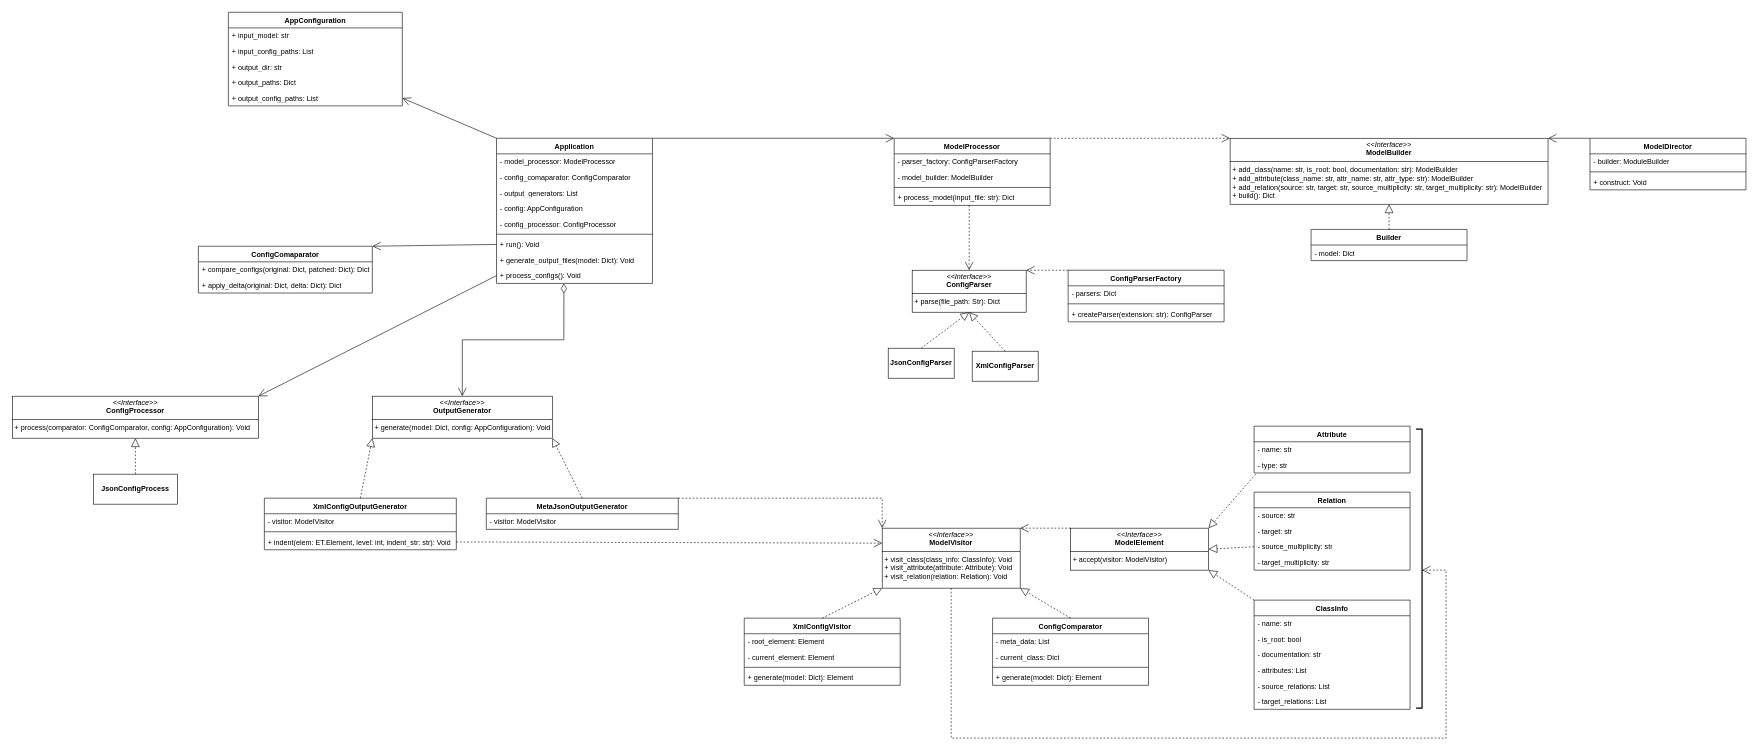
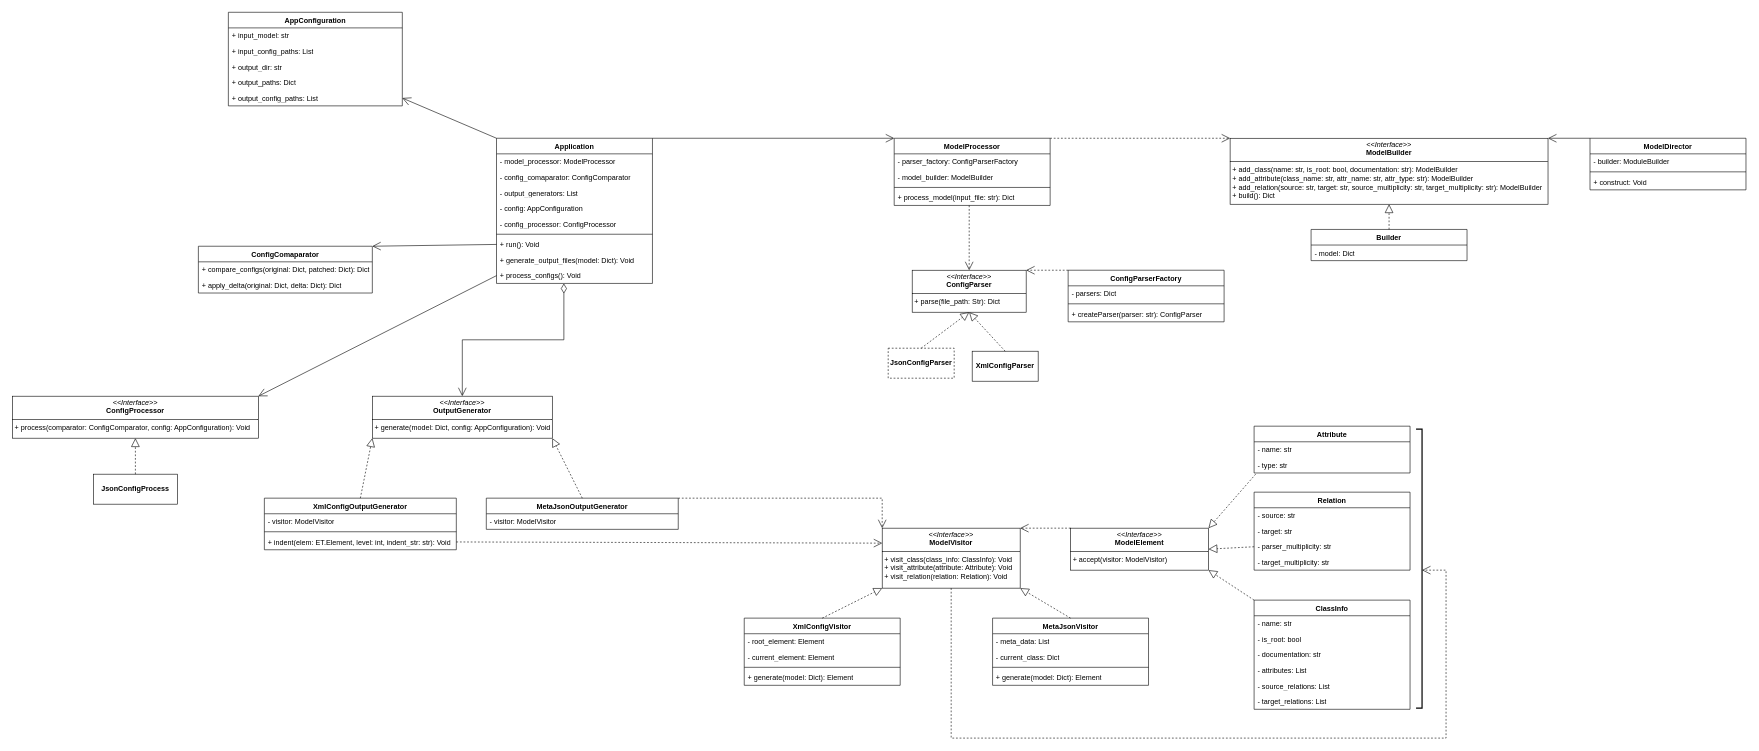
(1147, 319) -> (1147, 319)
(921, 363) -> (921, 363)
(1303, 548) -> (1303, 548)
(1071, 627) -> (1071, 627)
